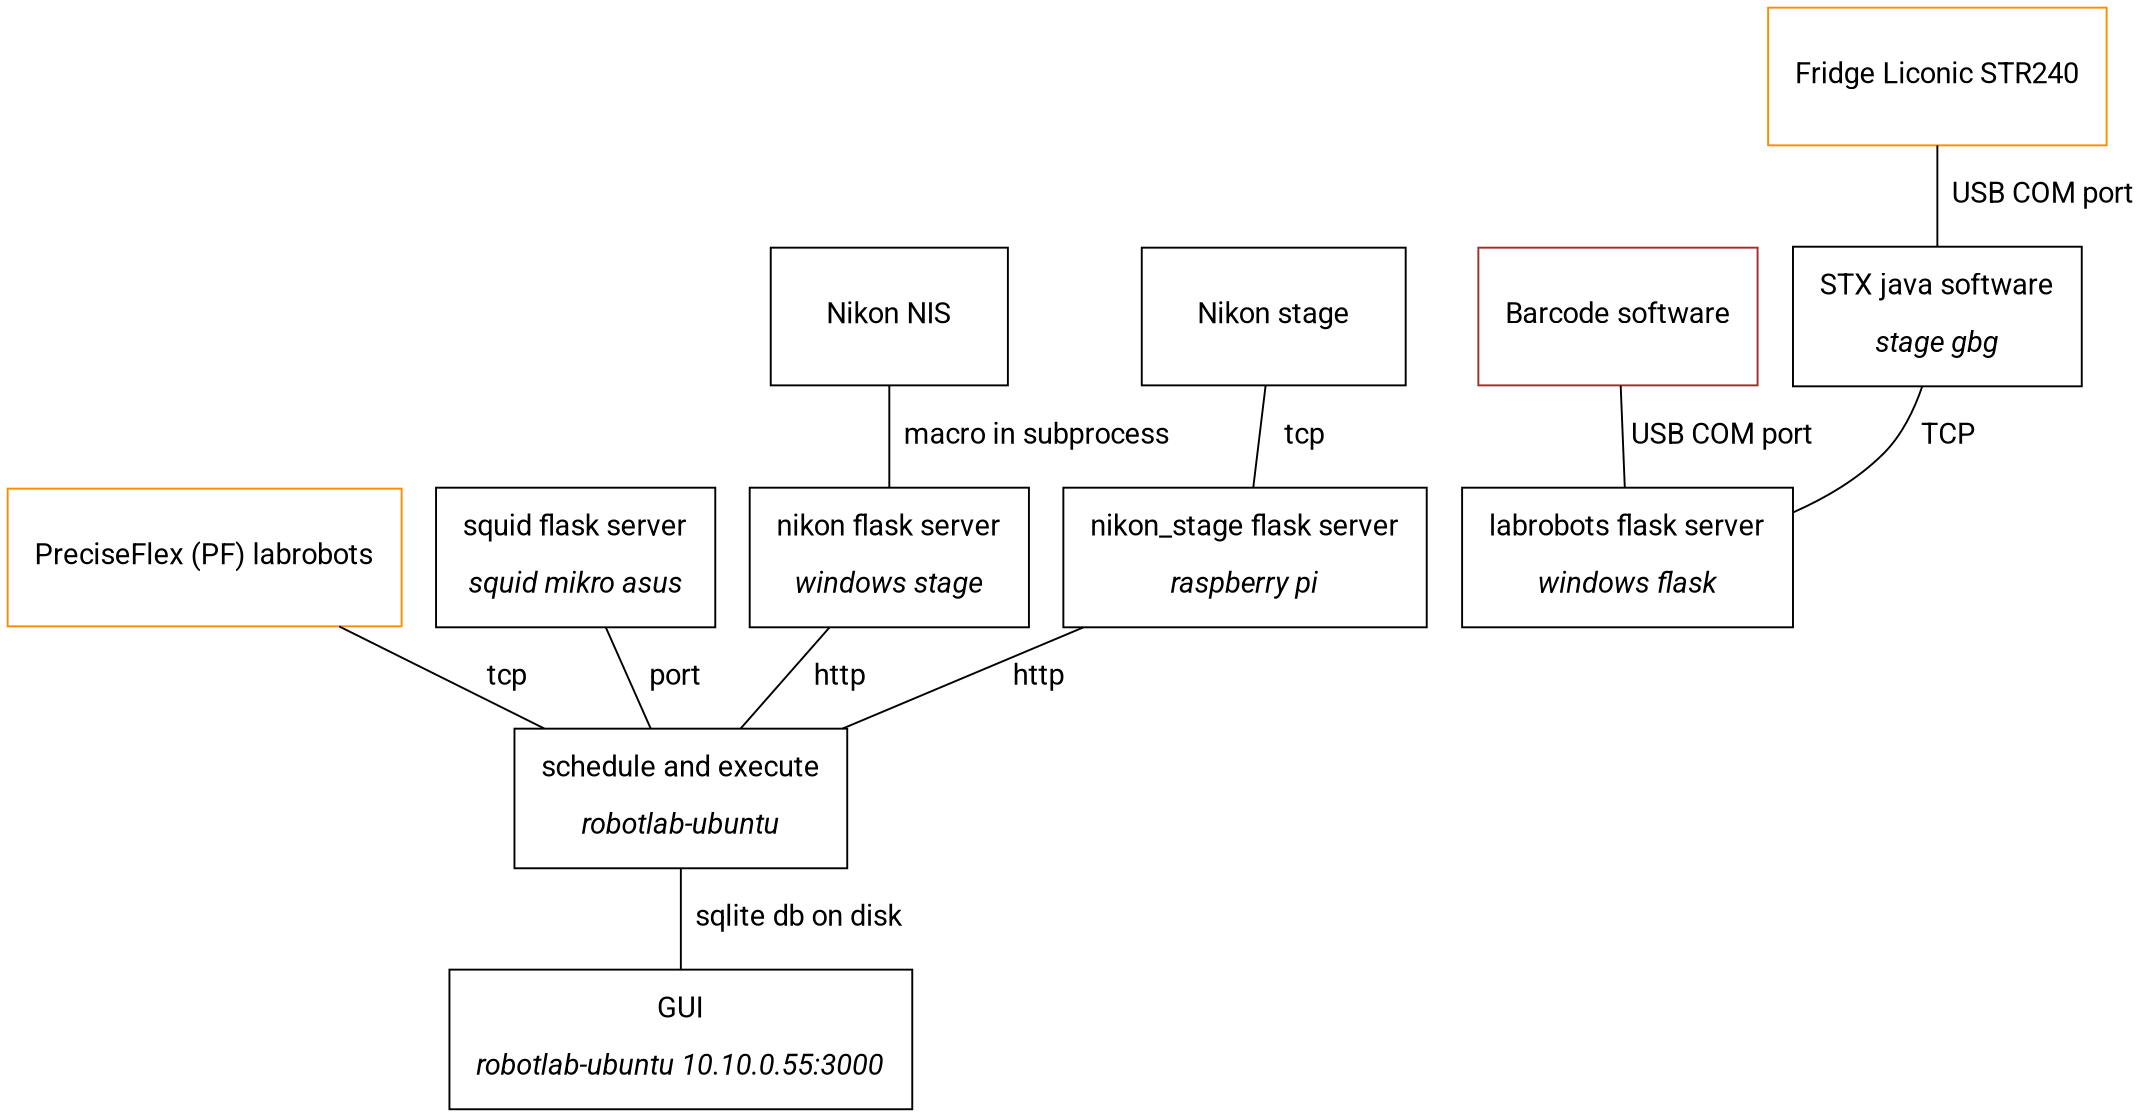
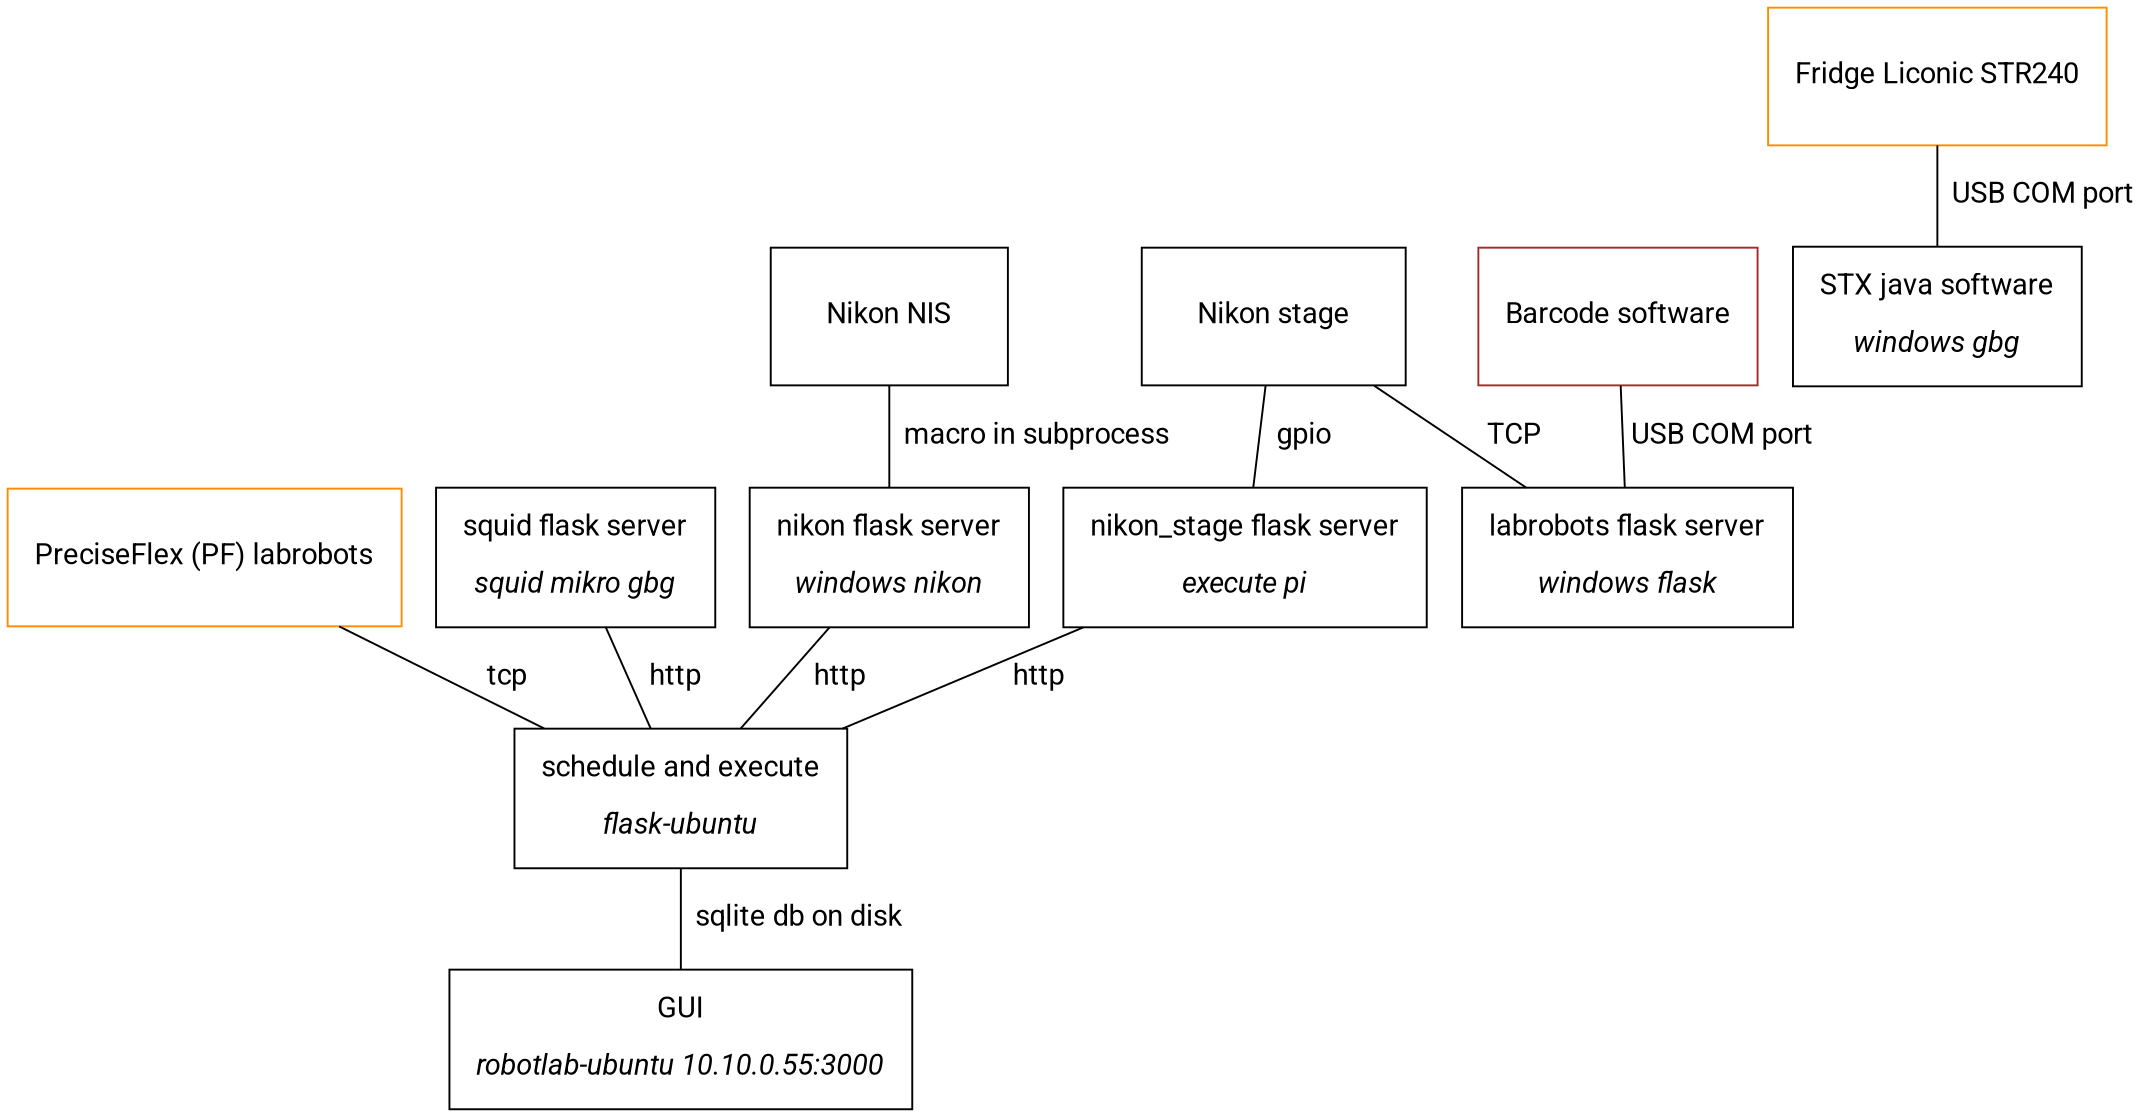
(1937, 343) -> (1937, 343)
(1298, 437) -> (1298, 437)
(1872, 464) -> (1450, 437)
(576, 584) -> (576, 584)
(889, 584) -> (889, 584)
(1245, 584) -> (1245, 584)
(668, 678) -> (668, 678)
(681, 825) -> (681, 825)
